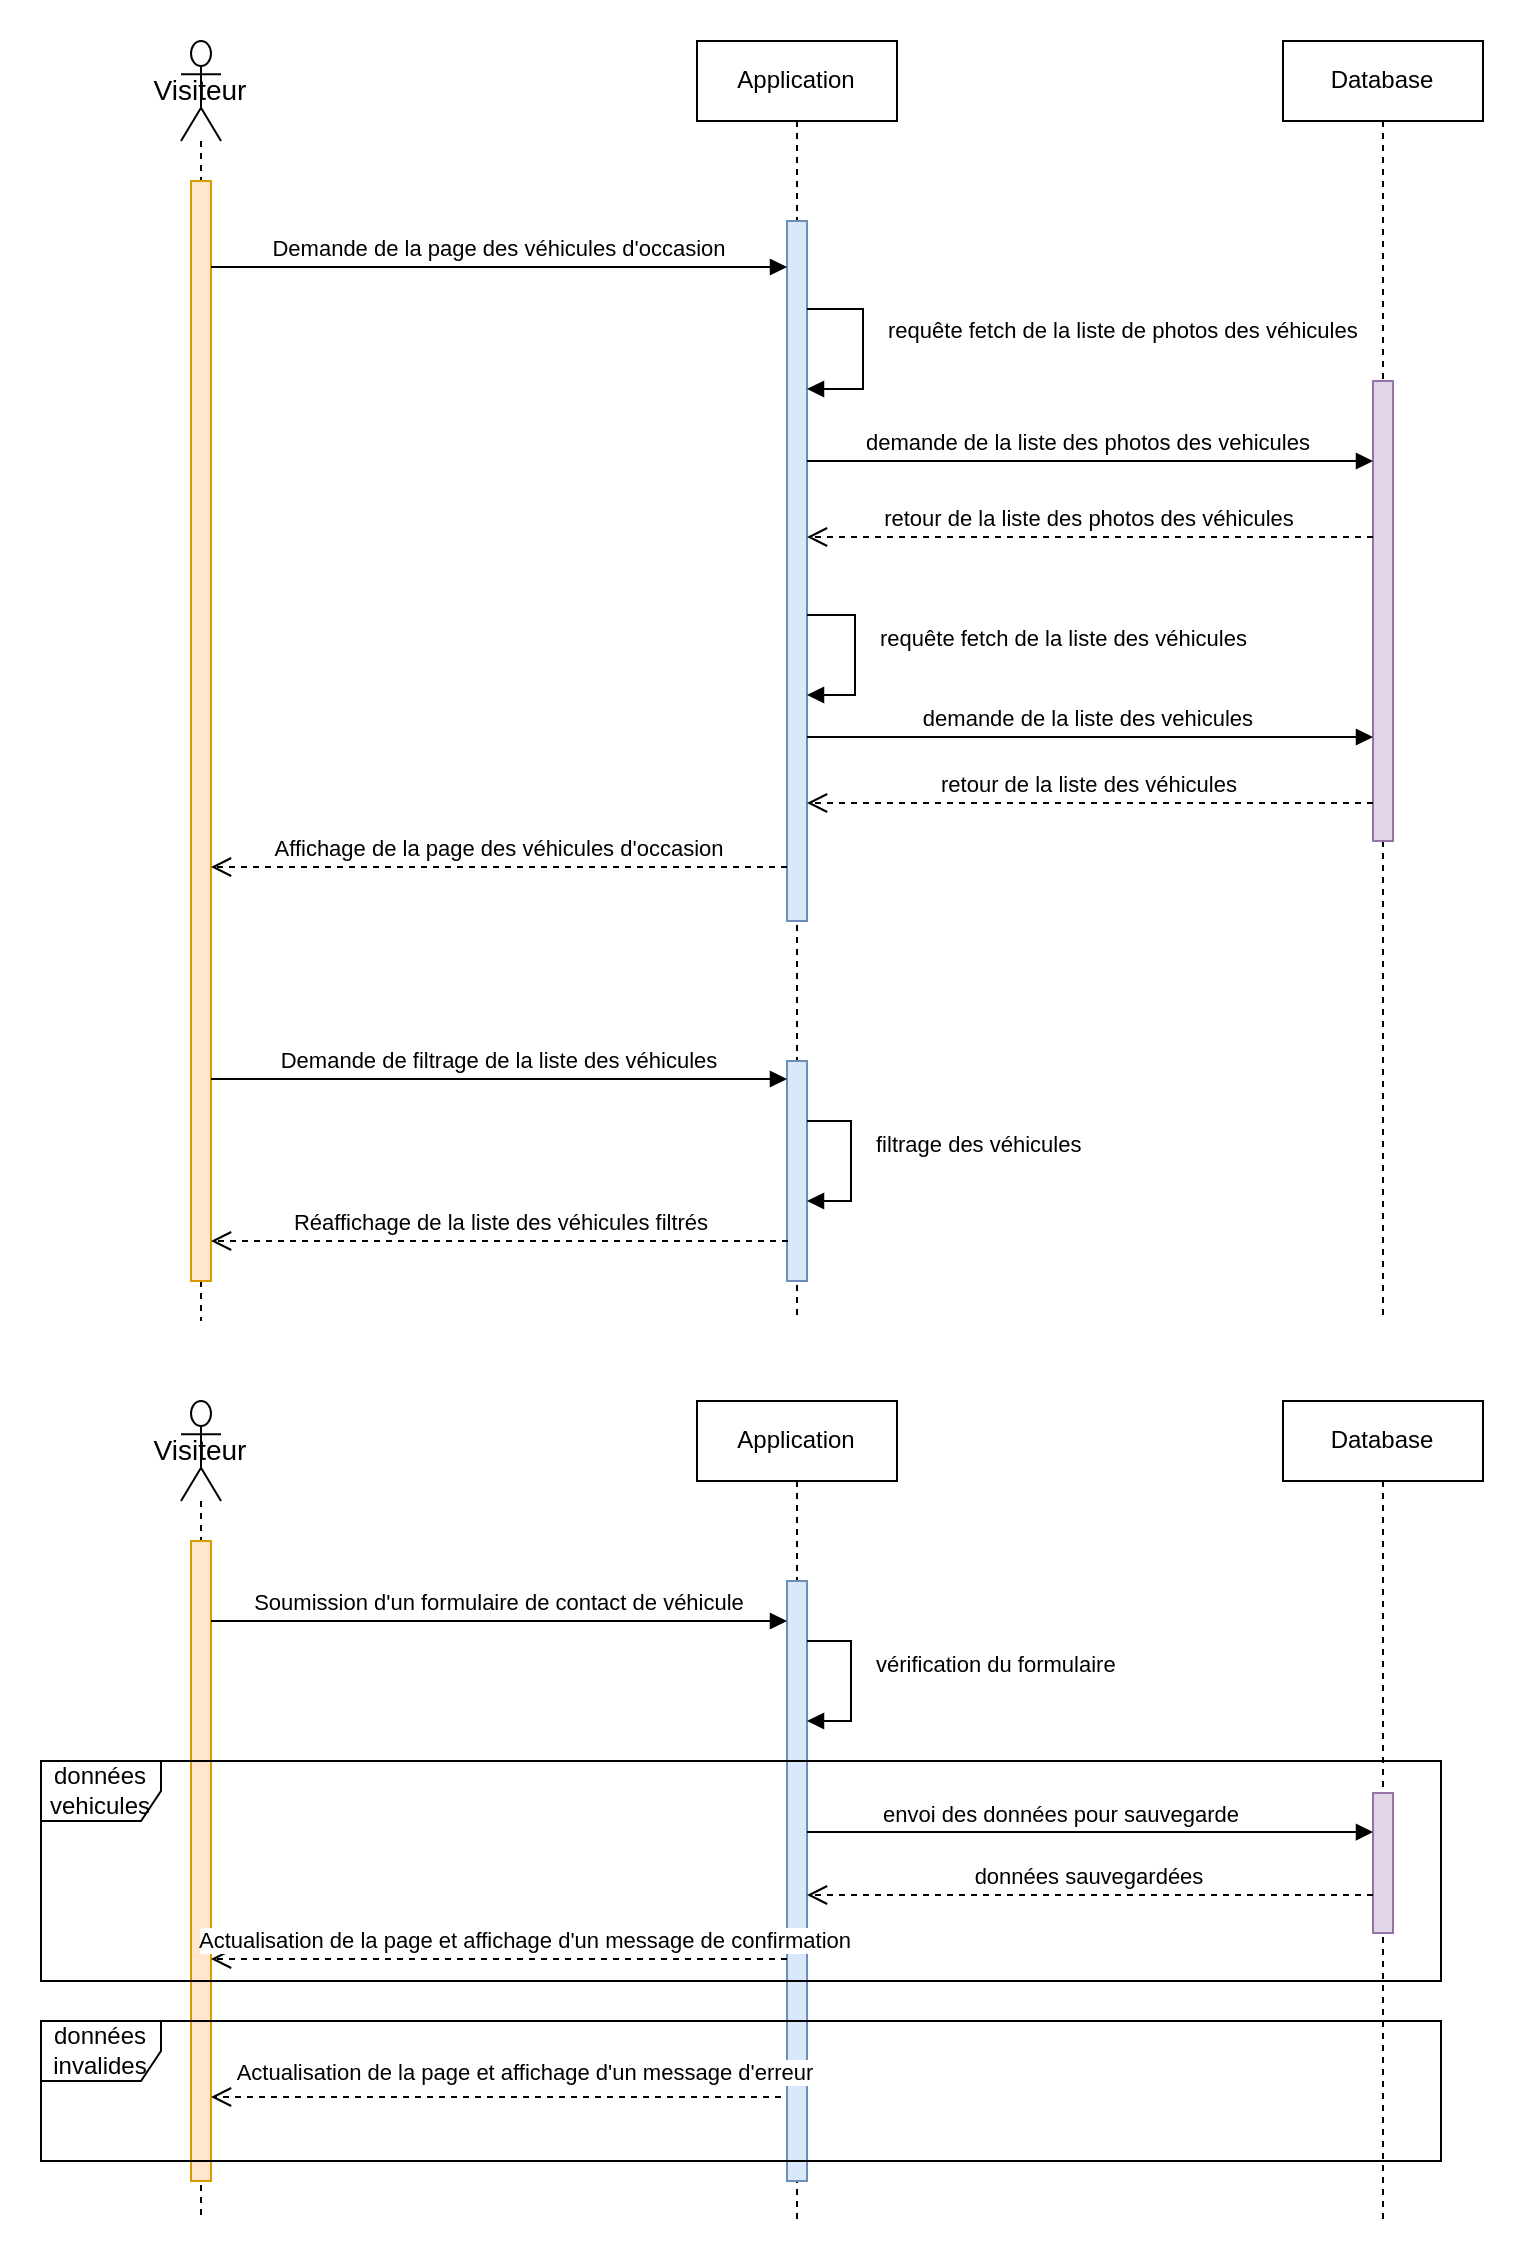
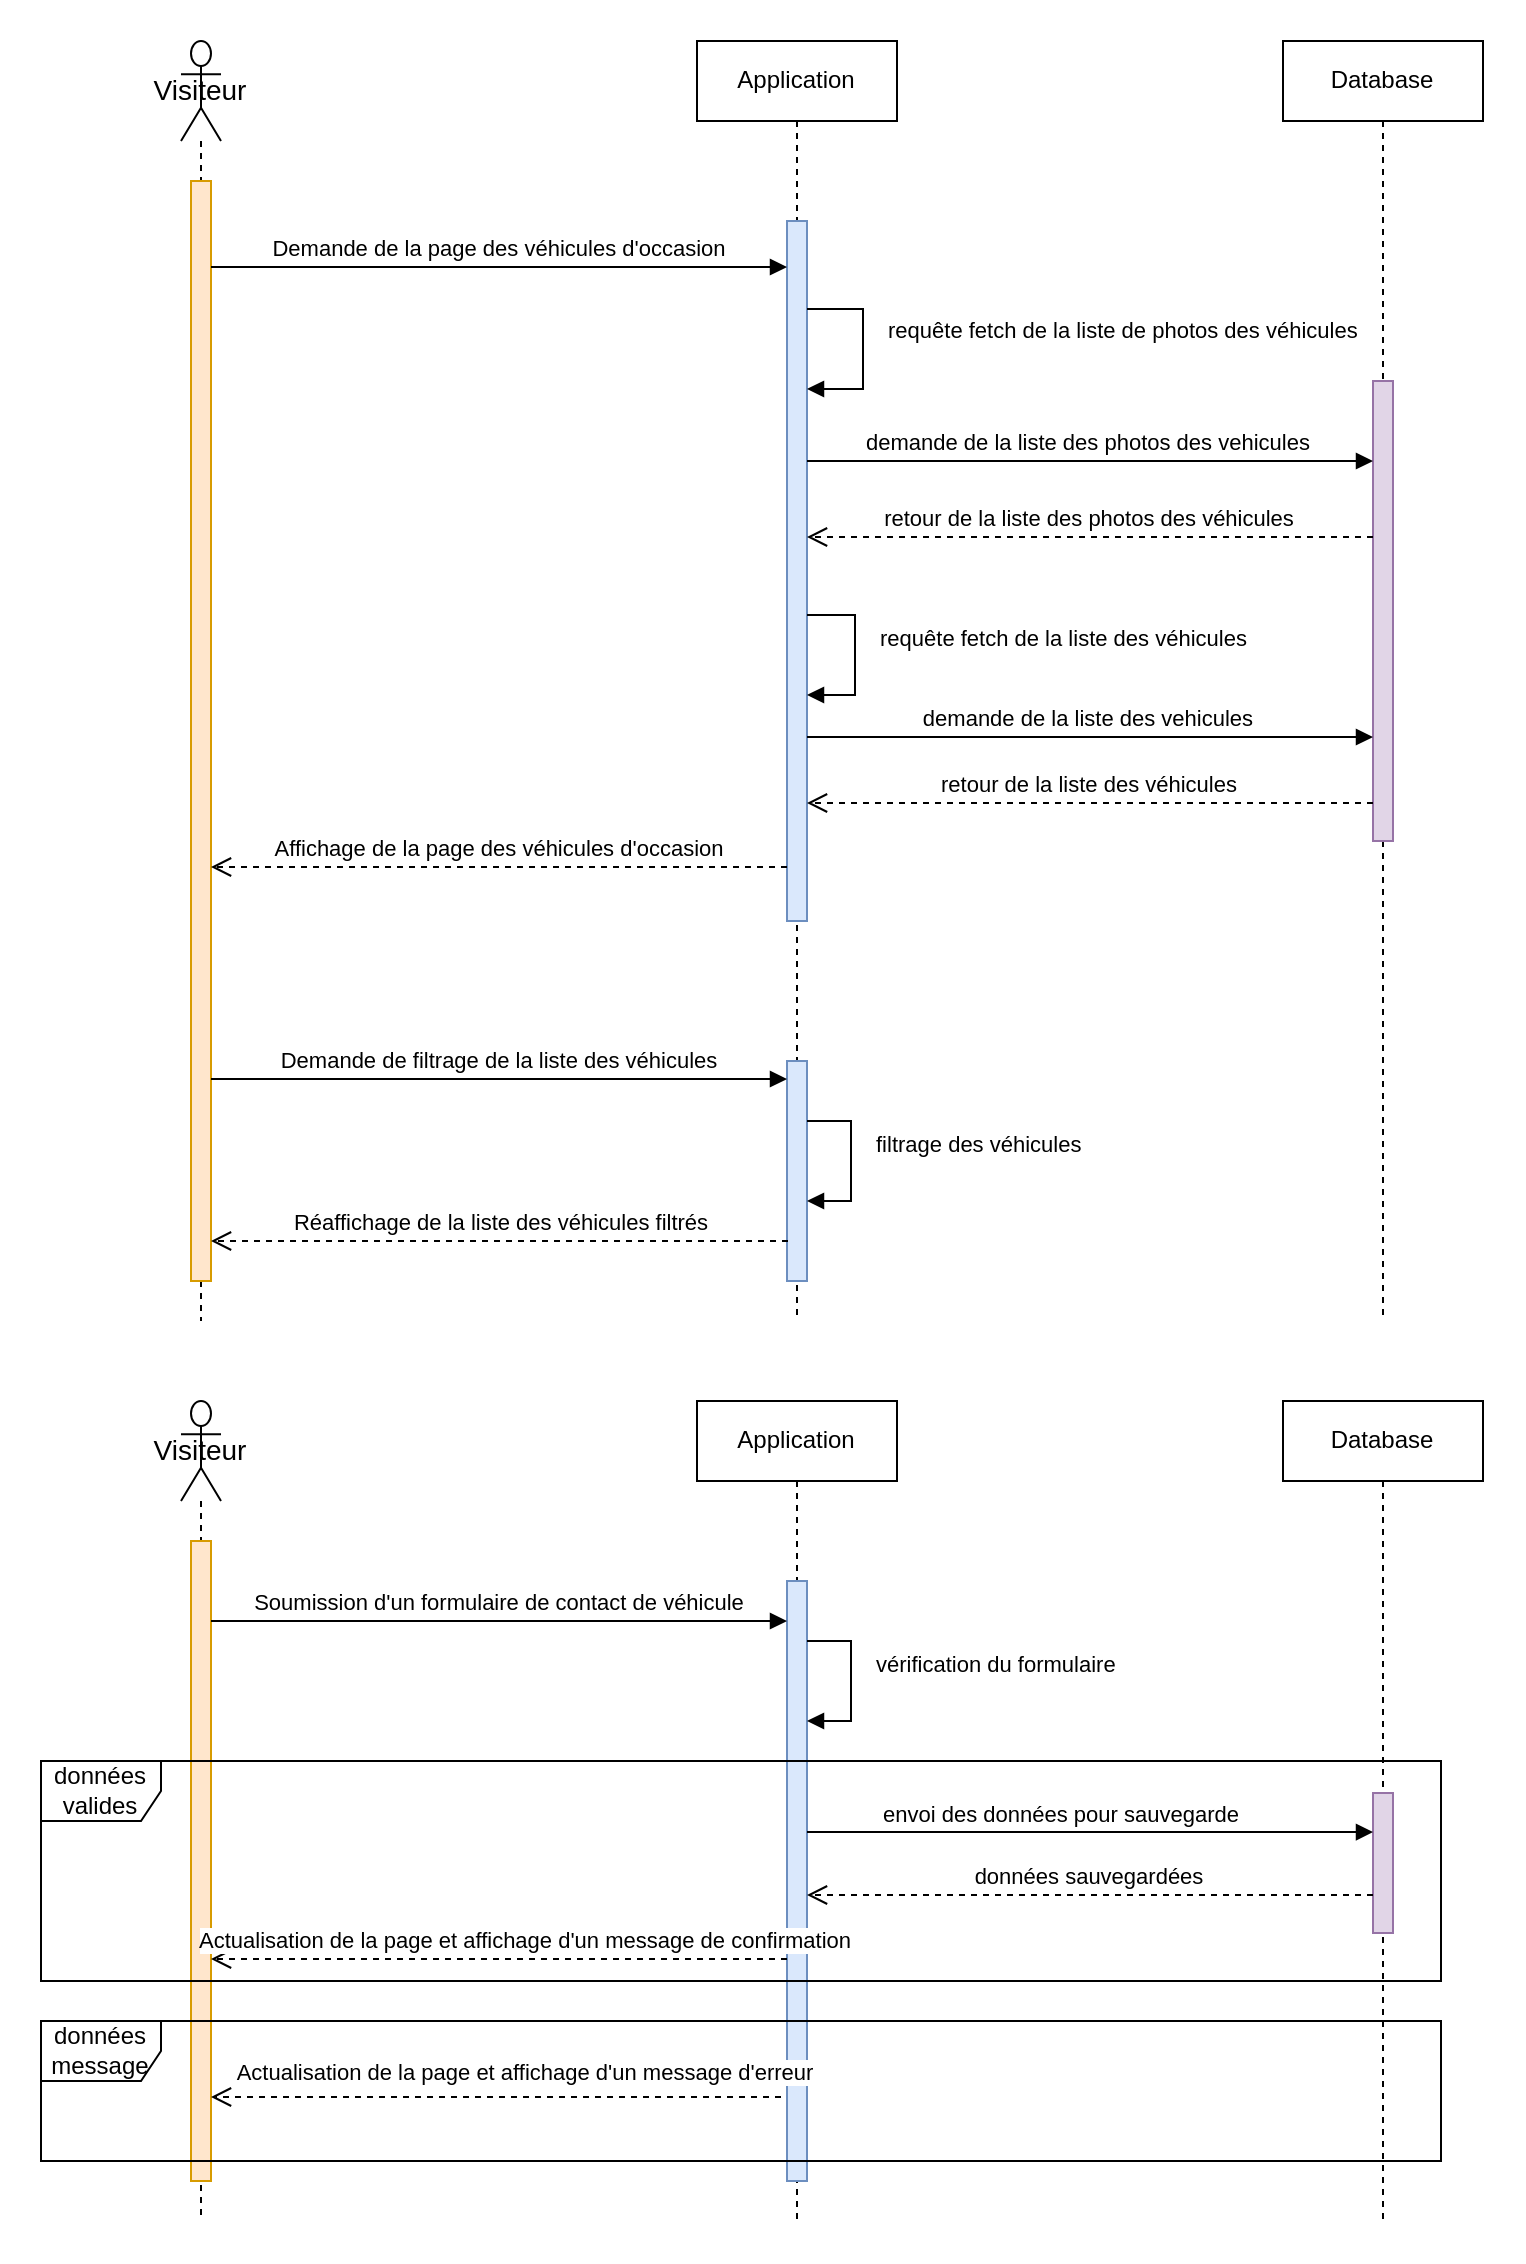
(101, 1791) -> (101, 1791)
(101, 2051) -> (101, 2051)
